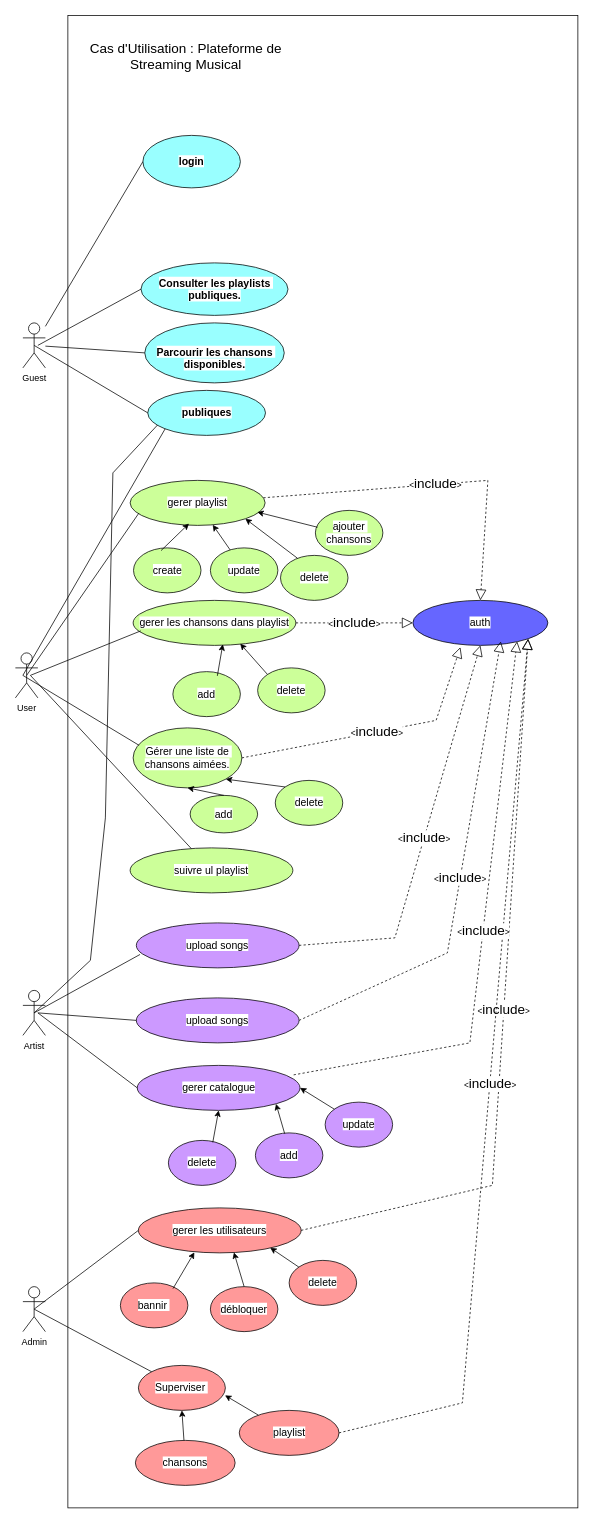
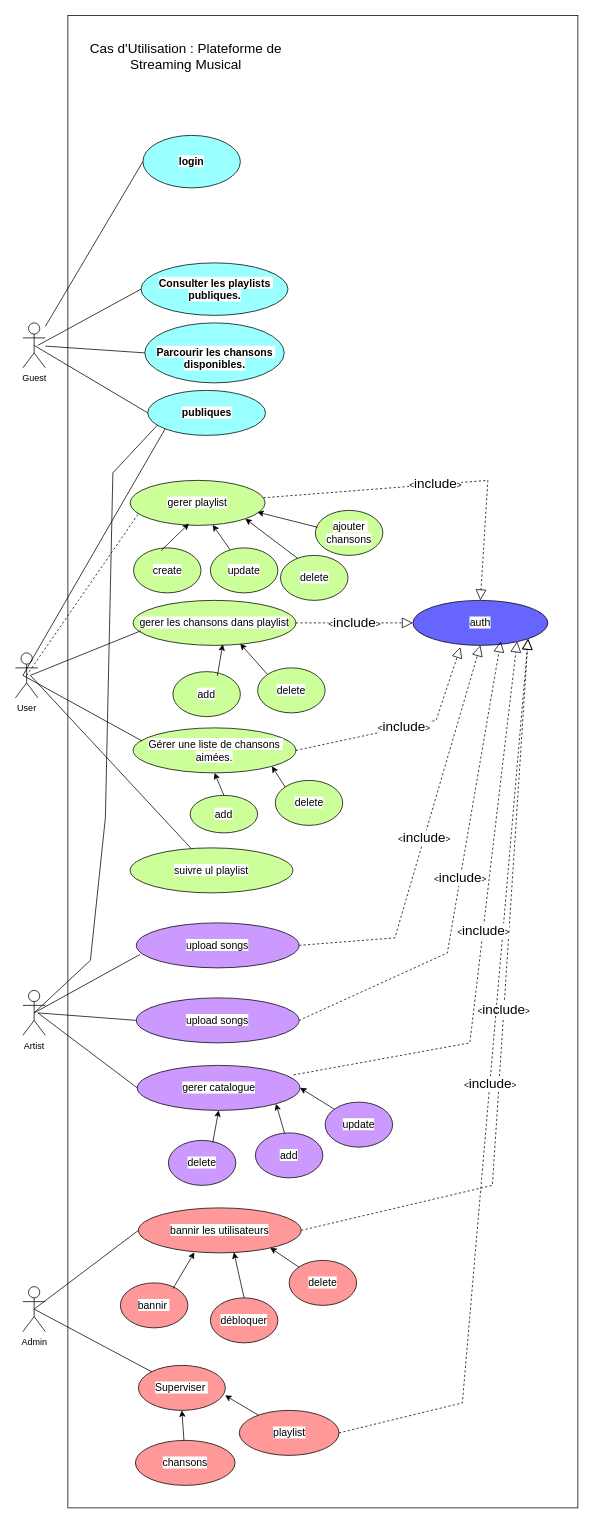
(83, 594) -> (83, 594)
(188, 758) -> (215, 750)
(220, 1230) -> (220, 1230)
(244, 1309) -> (244, 1320)
